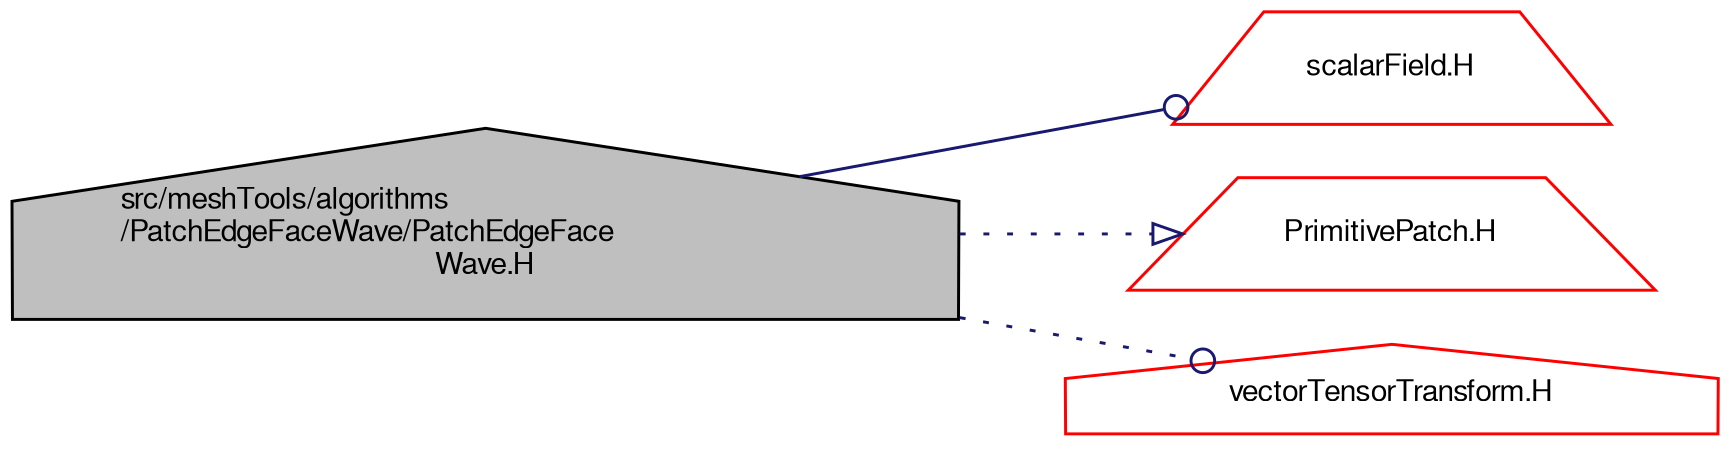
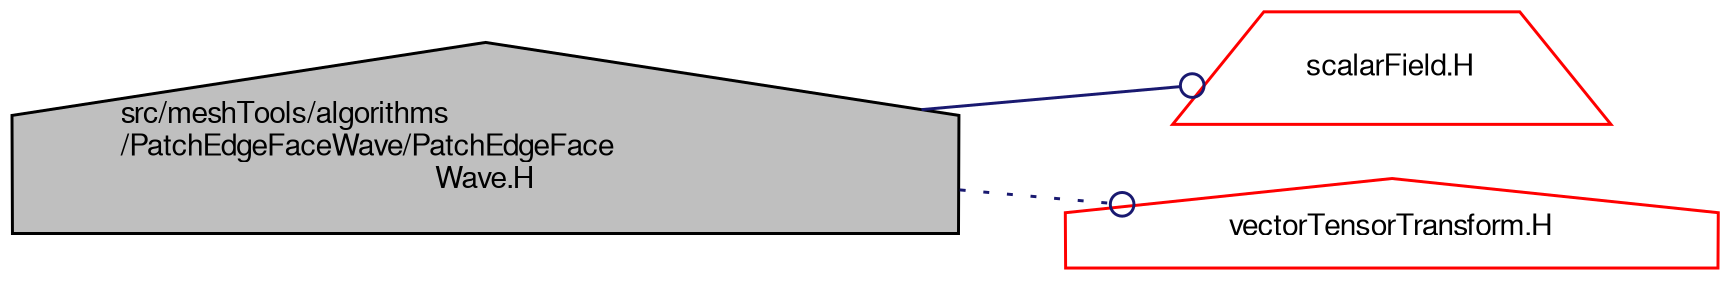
(1392, 234) -> none
